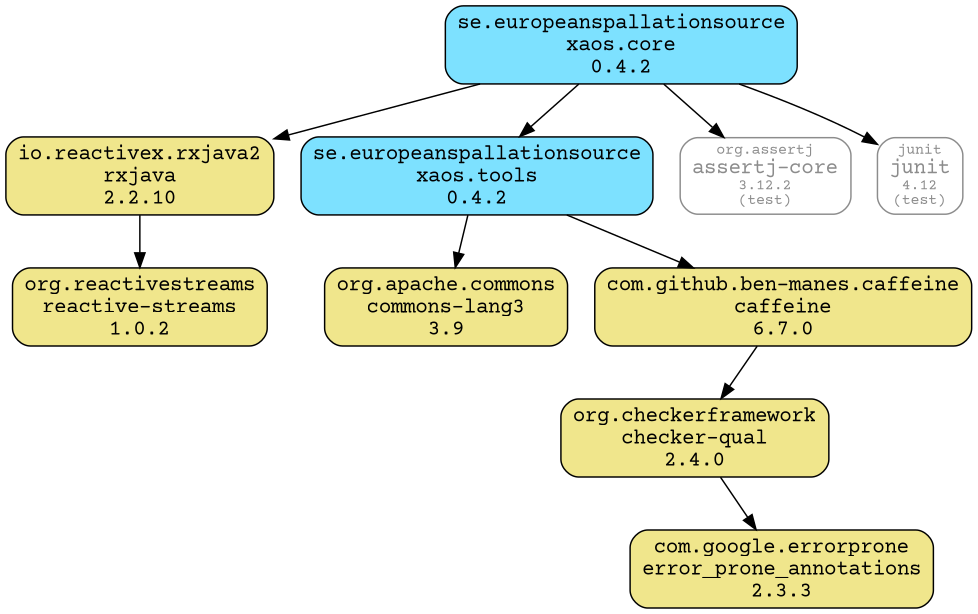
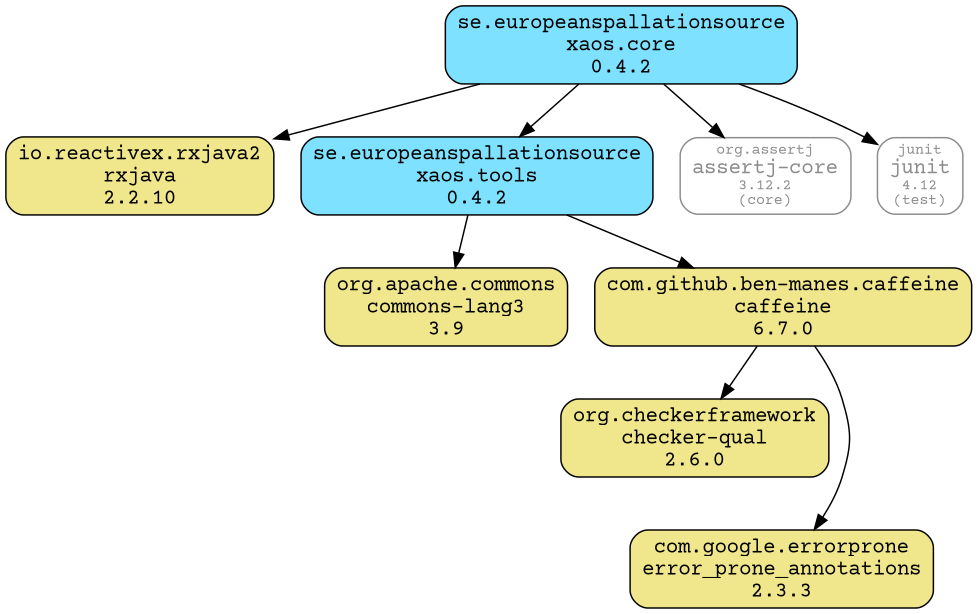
(766, 199) -> (766, 199)
(140, 307) -> none
(695, 459) -> (695, 459)
(734, 497) -> (849, 430)
